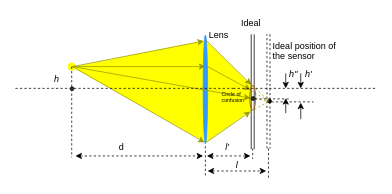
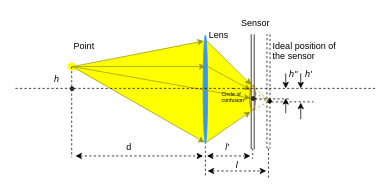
(253, 23) -> (256, 23)
none -> (87, 46)
(125, 147) -> (132, 147)
